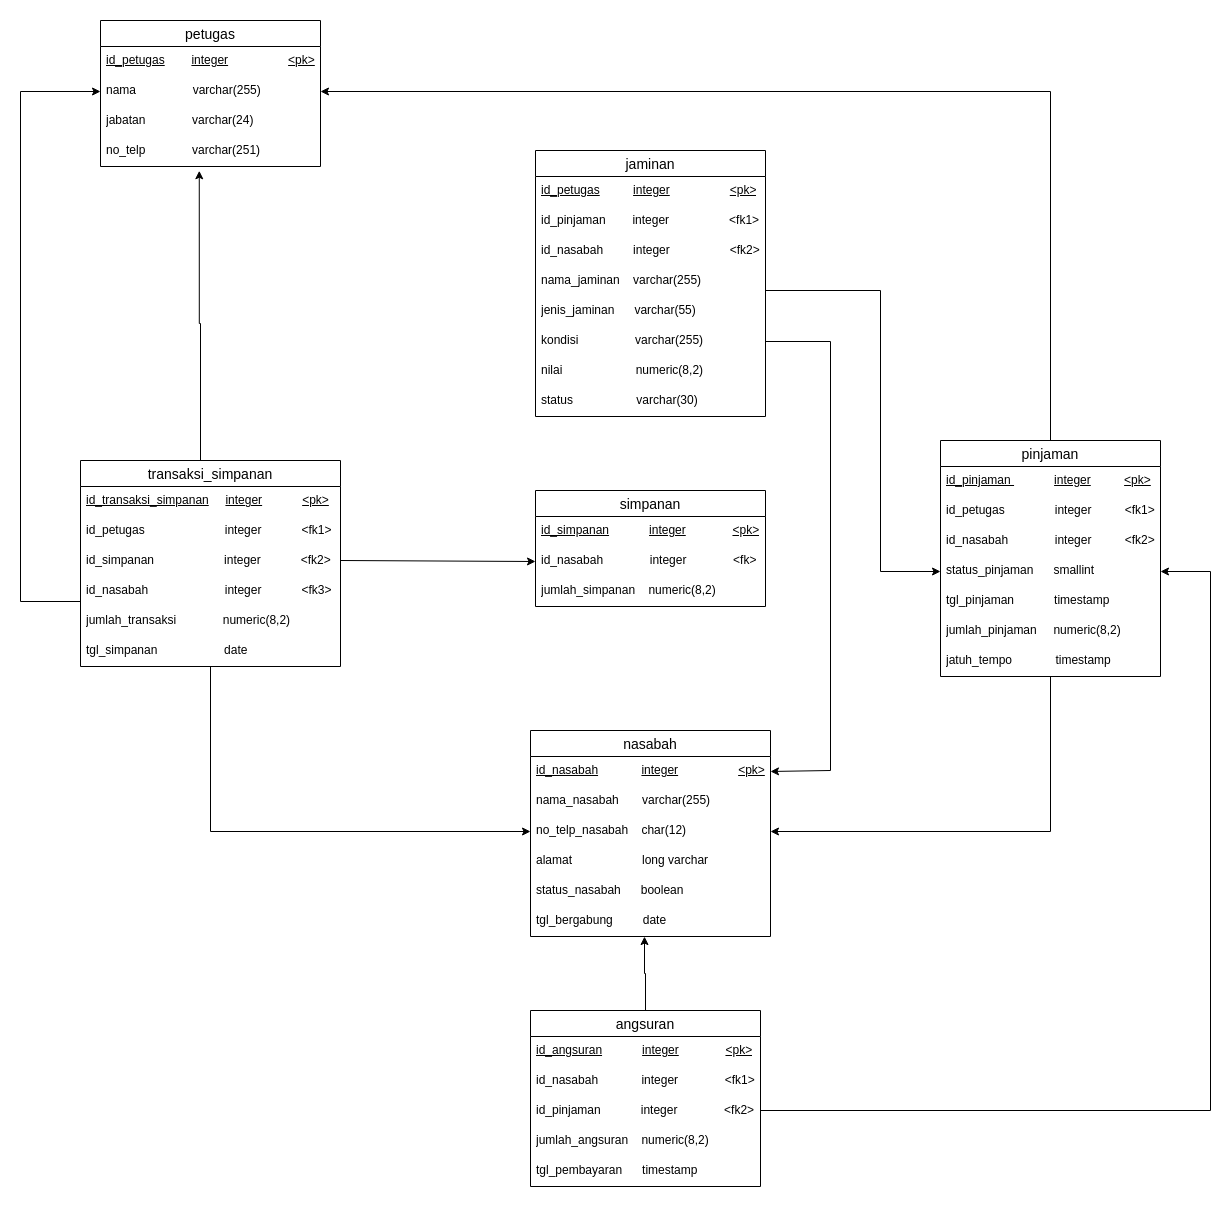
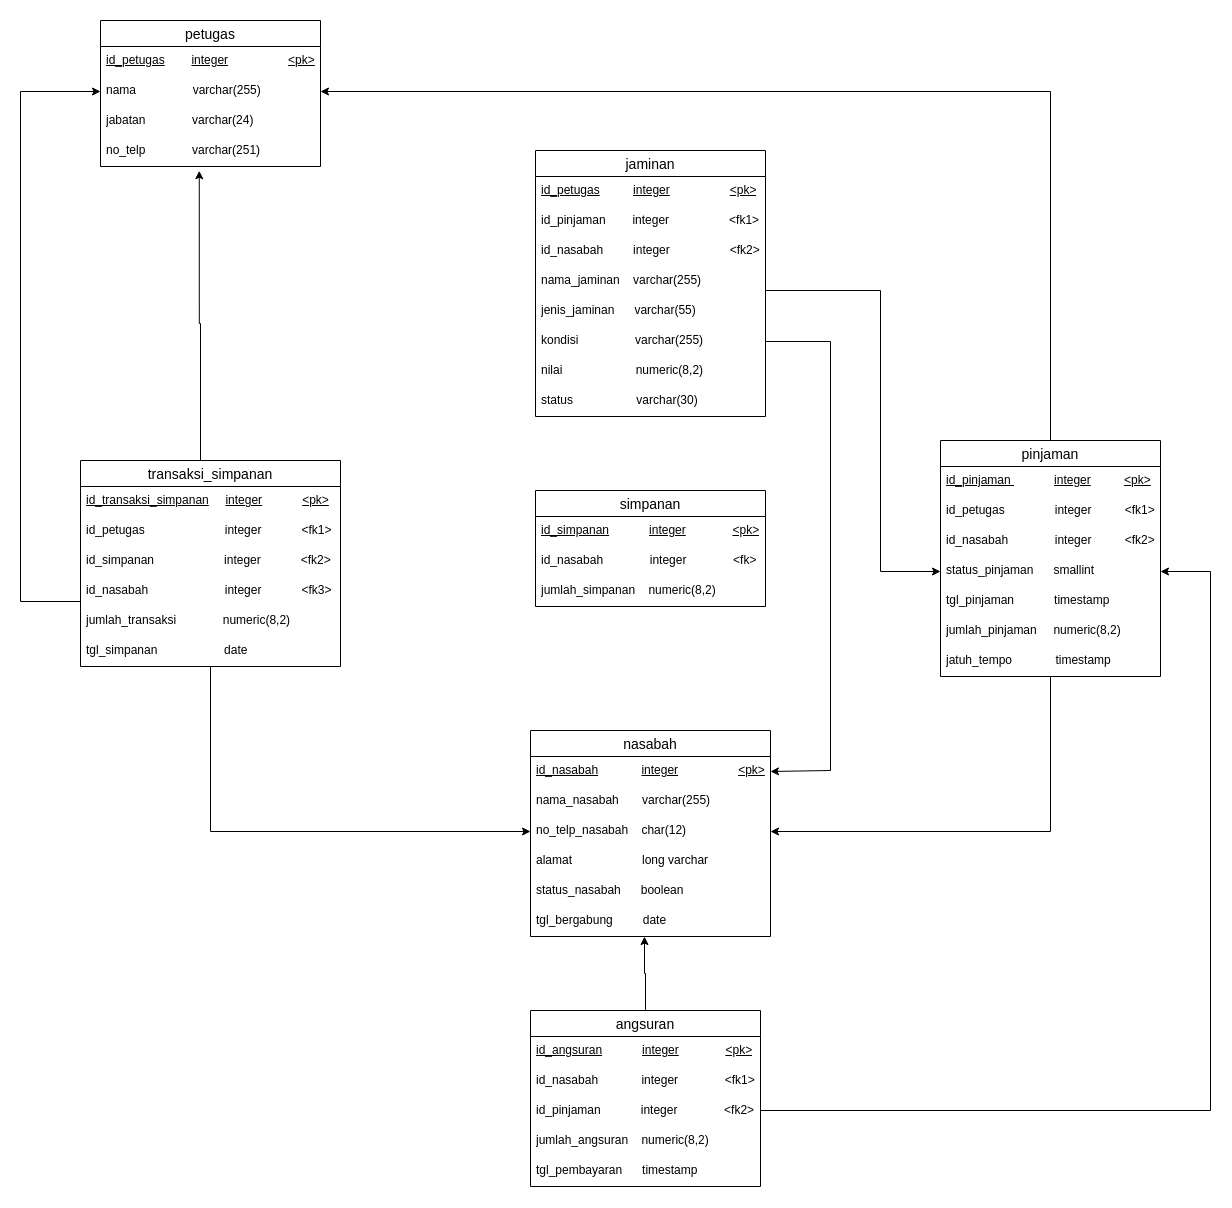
(435, 561) -> none
